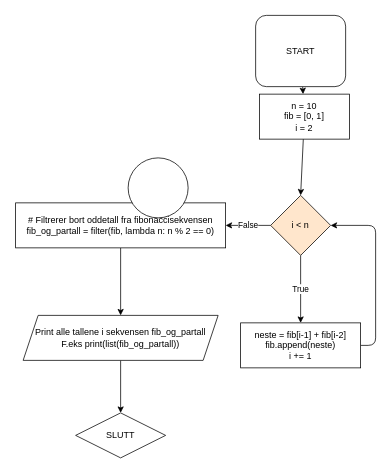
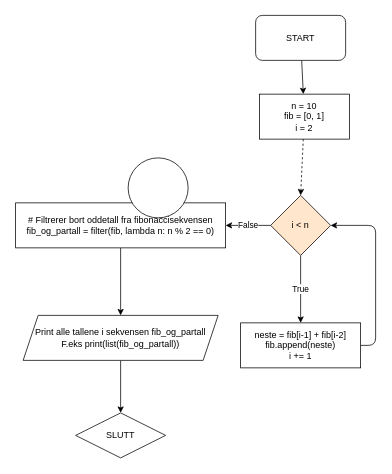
(300, 51) -> (300, 38)
(302, 164) -> (302, 164)
